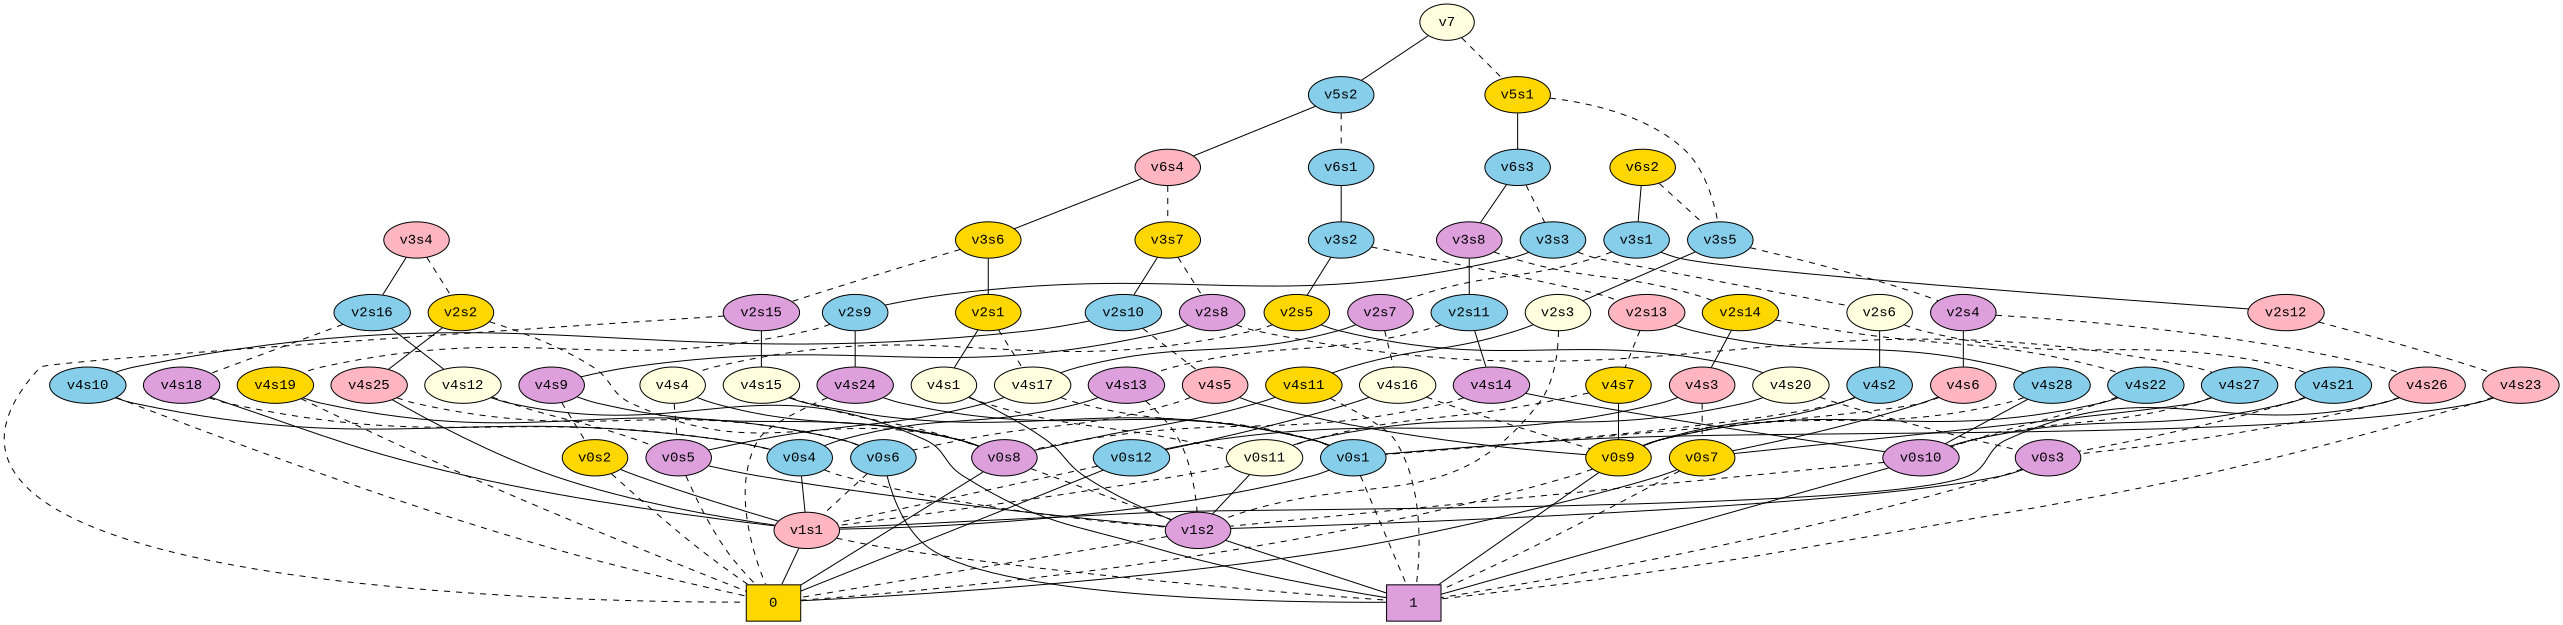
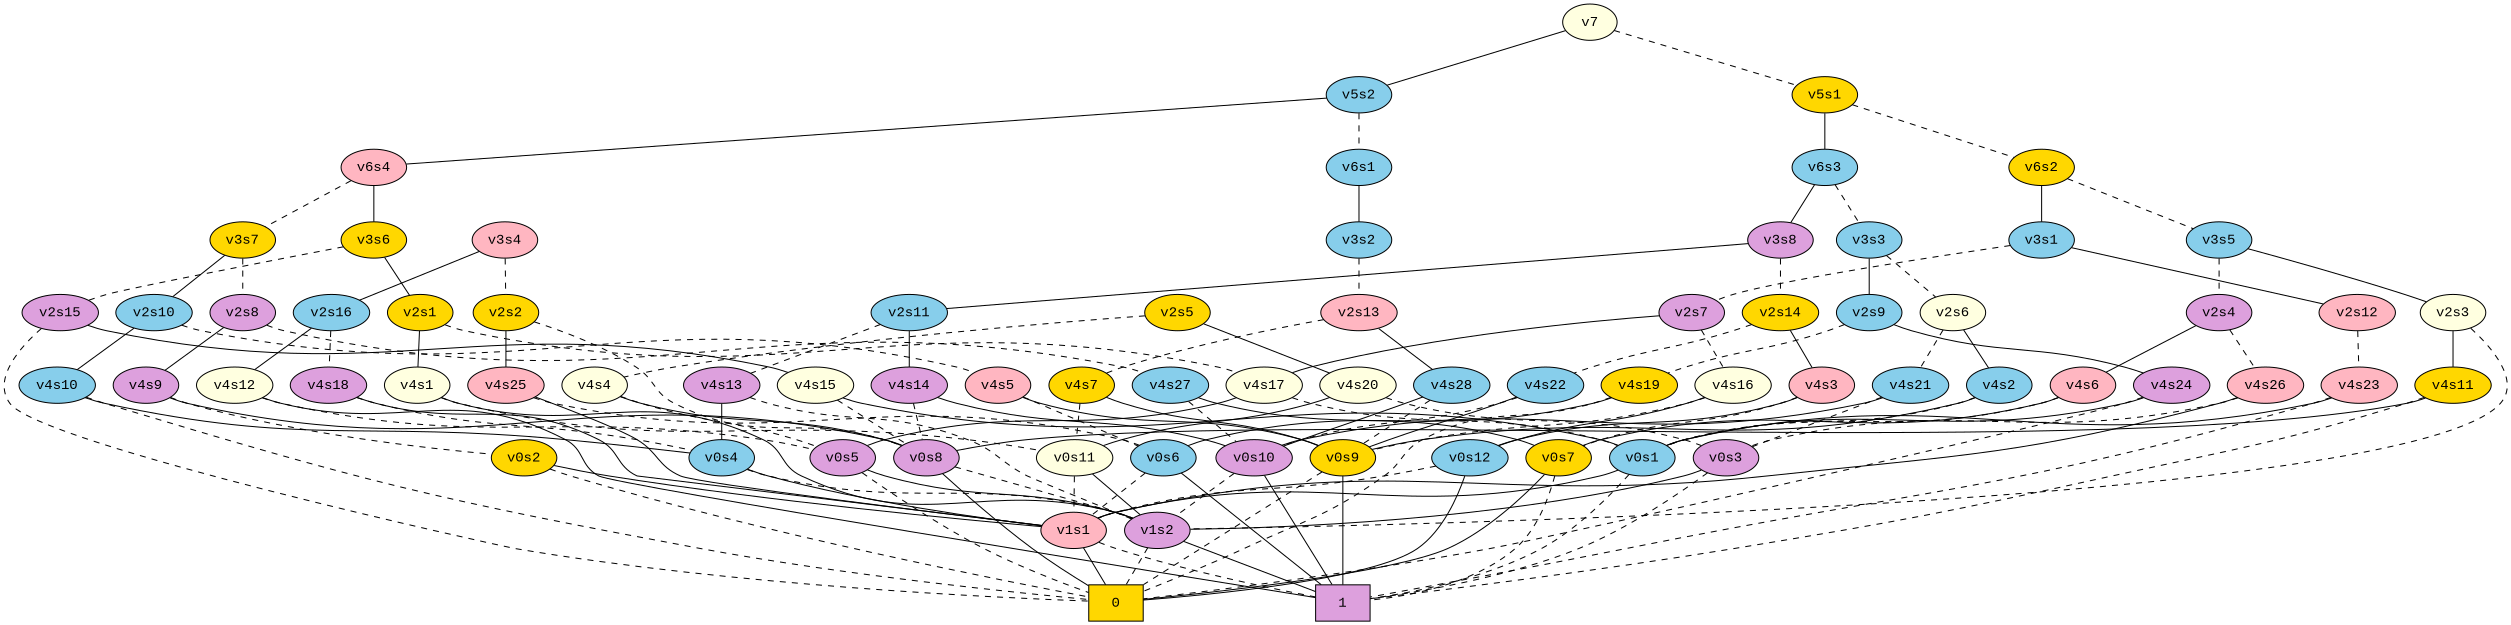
(1658, 130) -> (1933, 131)
(1319, 276) -> none
